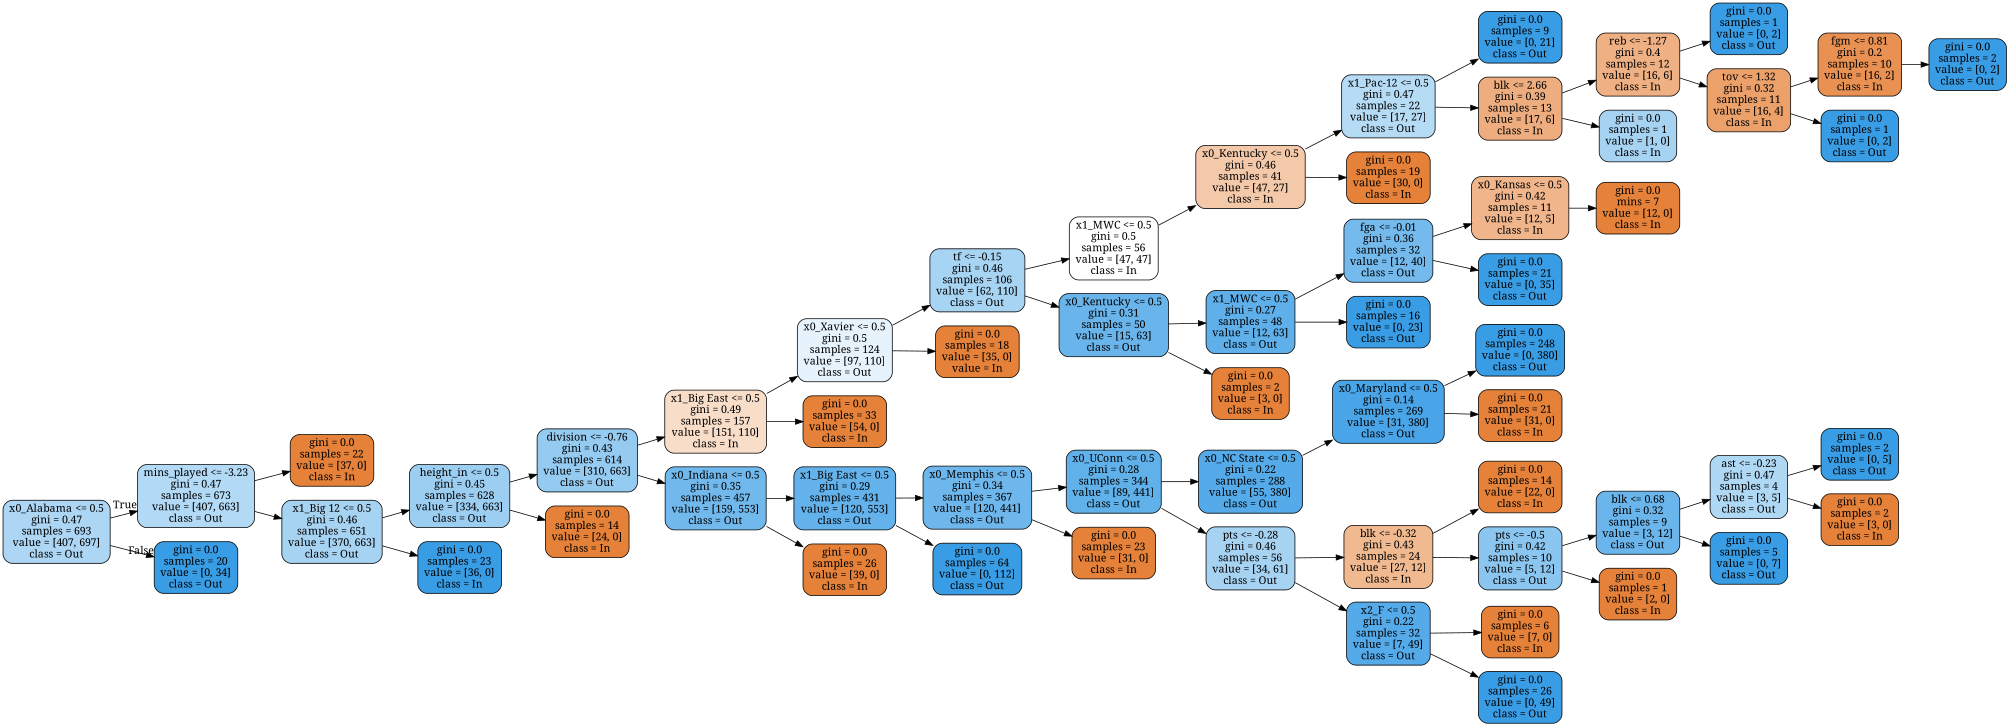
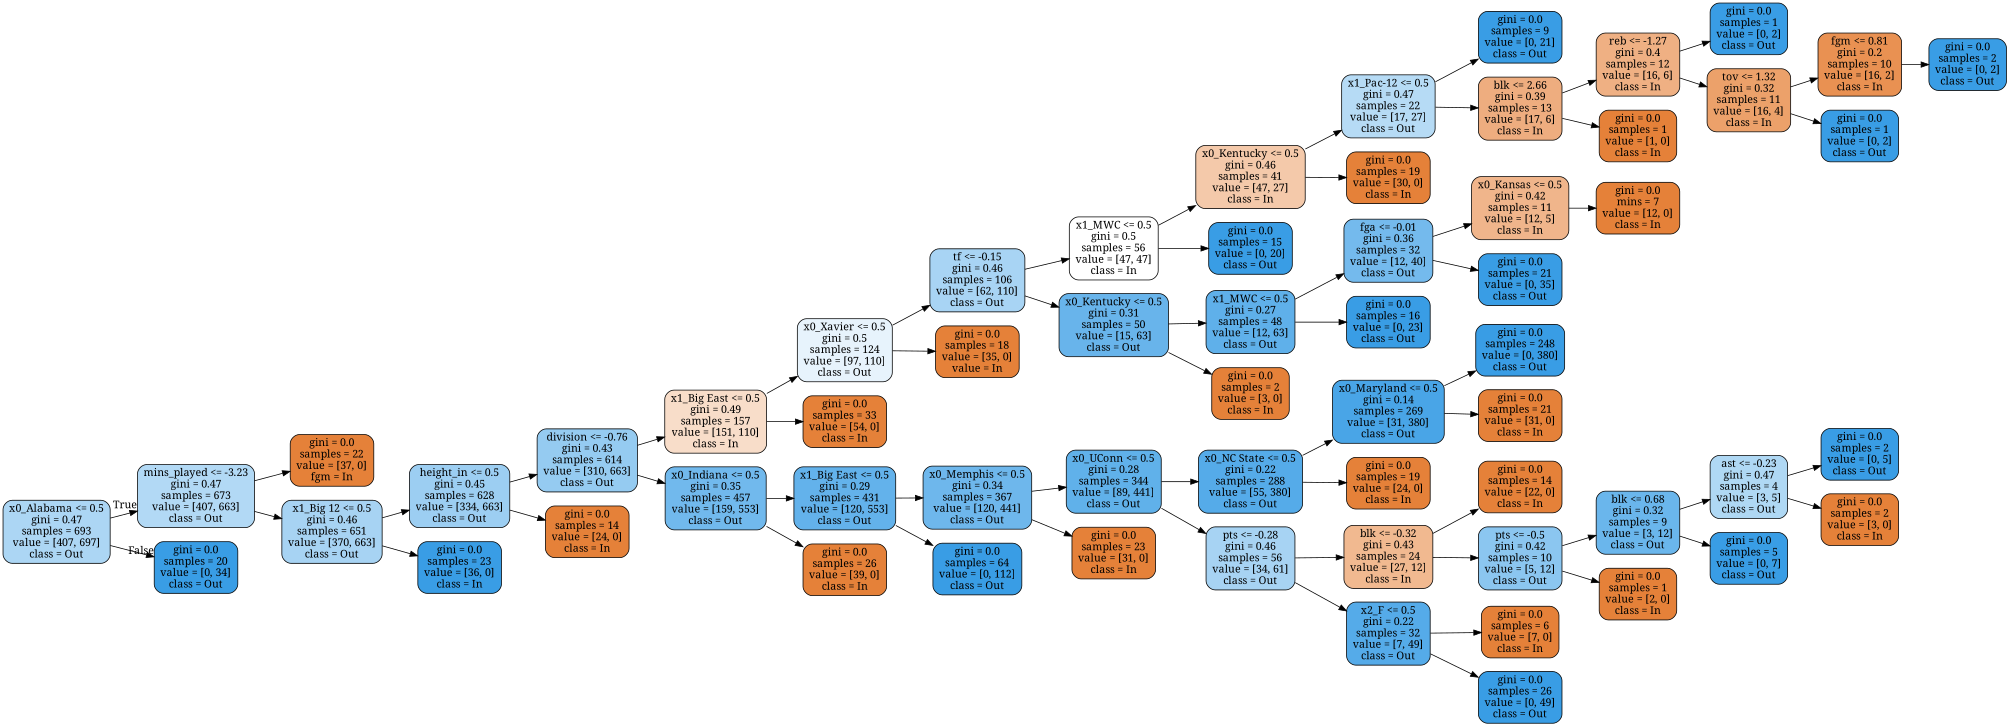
(1638, 136) -> (1638, 136)
none -> (1251, 248)
(332, 460) -> (332, 460)
none -> (1388, 483)
